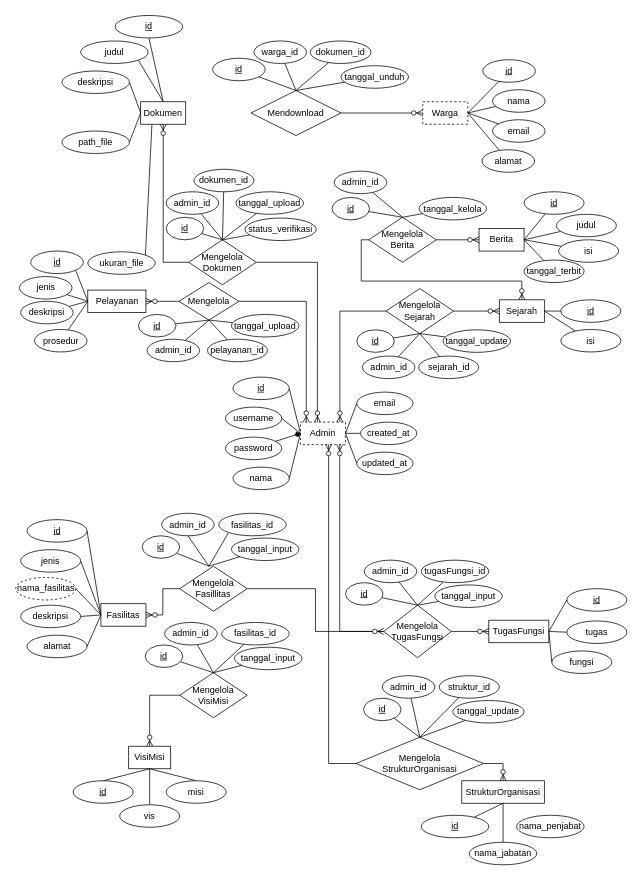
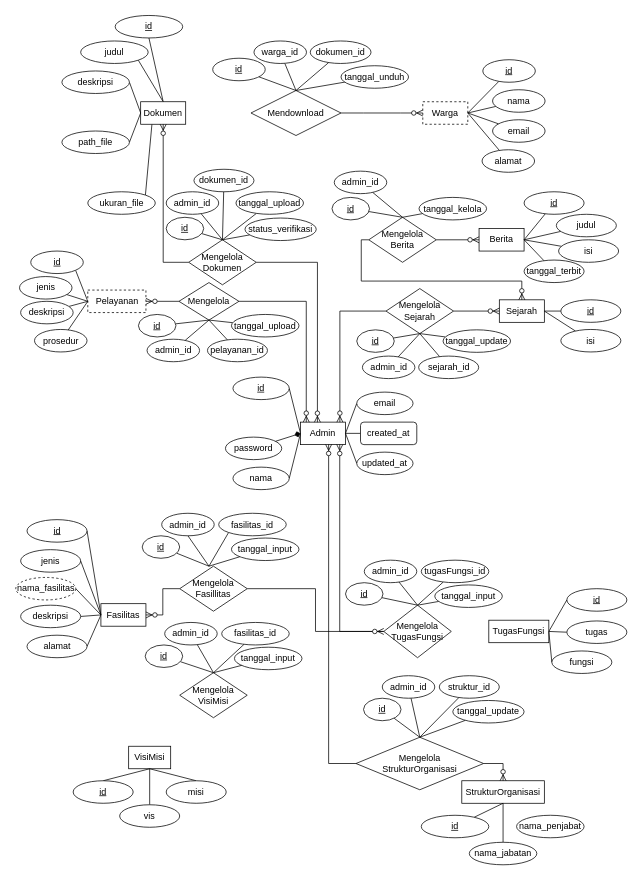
(122, 263) -> (122, 203)
(117, 301) -> (117, 301)
(254, 418) -> none
(289, 424) -> none
(323, 433) -> (323, 433)
(389, 433) -> (389, 433)
(469, 631) -> none
(150, 705) -> none
